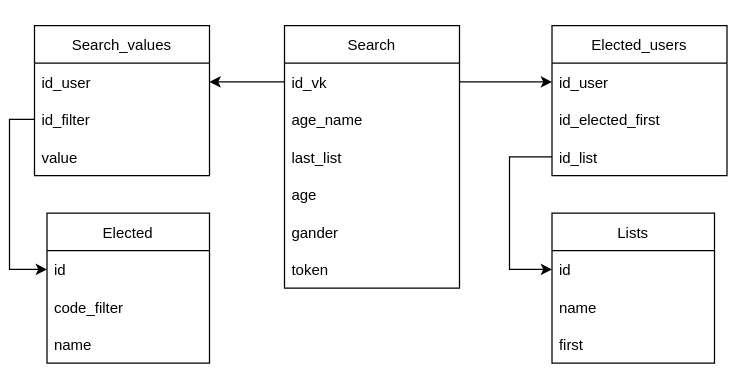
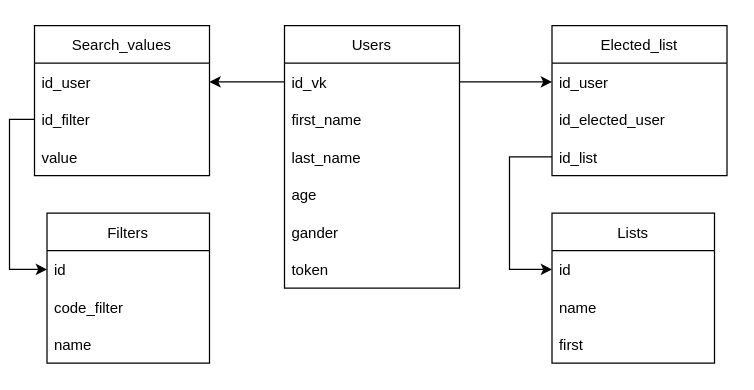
(371, 45) -> (371, 45)
(639, 45) -> (639, 45)
(325, 120) -> (331, 120)
(620, 120) -> (618, 120)
(323, 158) -> (327, 158)
(128, 233) -> (128, 233)
